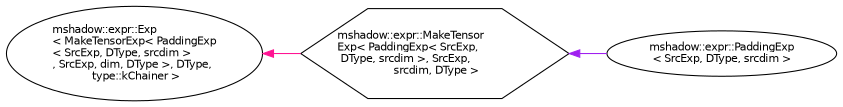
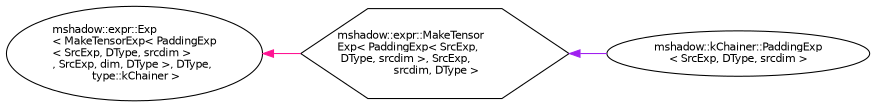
(722, 54) -> (738, 54)
